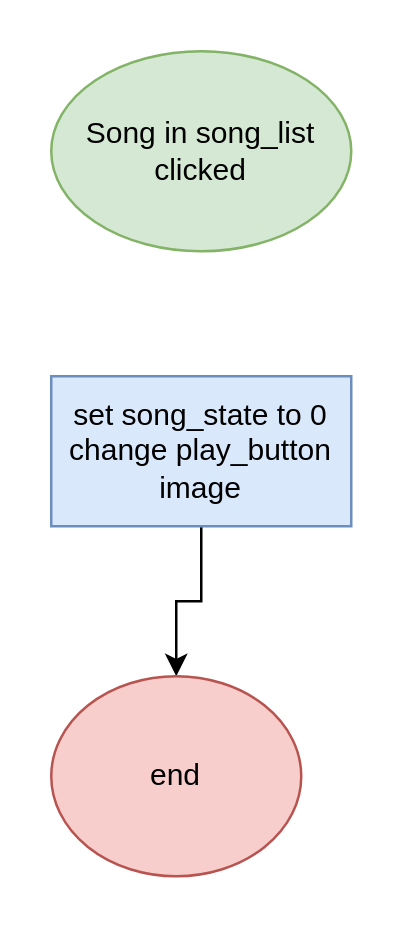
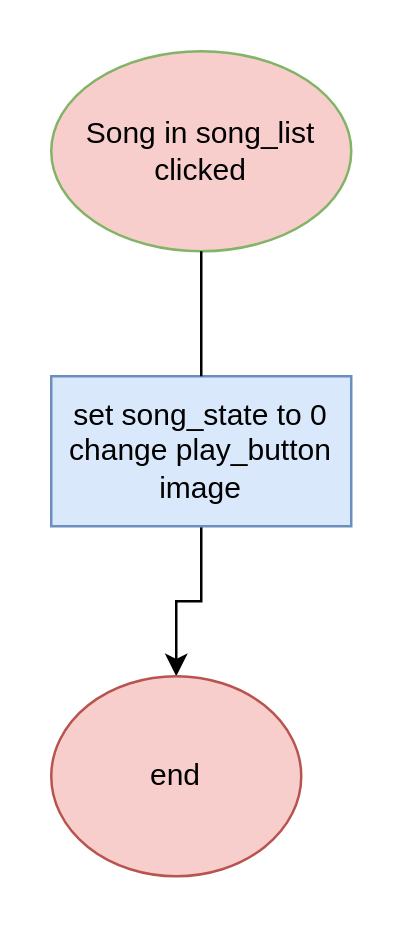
(201, 151) -> (201, 151)
none -> (201, 313)
